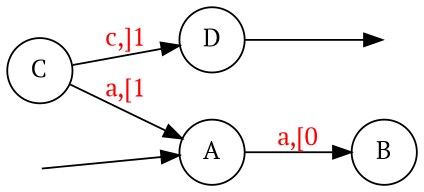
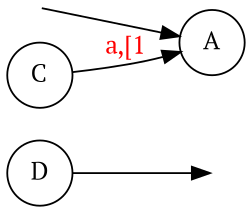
(117, 57) -> none
(384, 152) -> none
